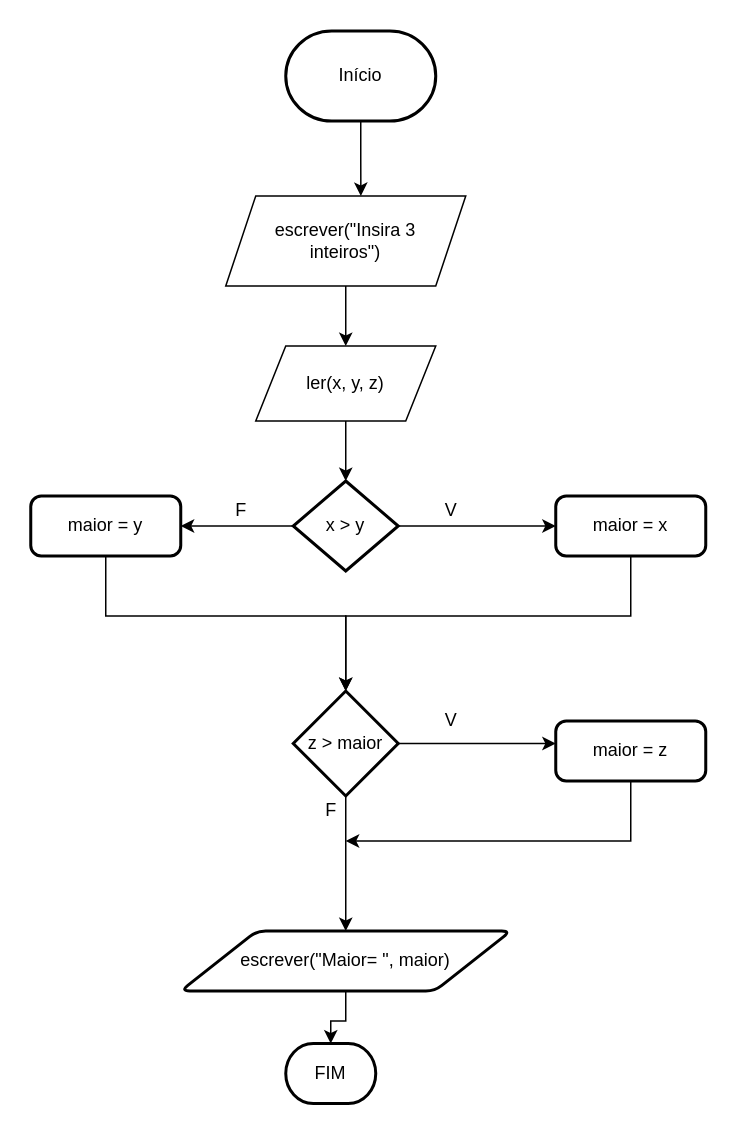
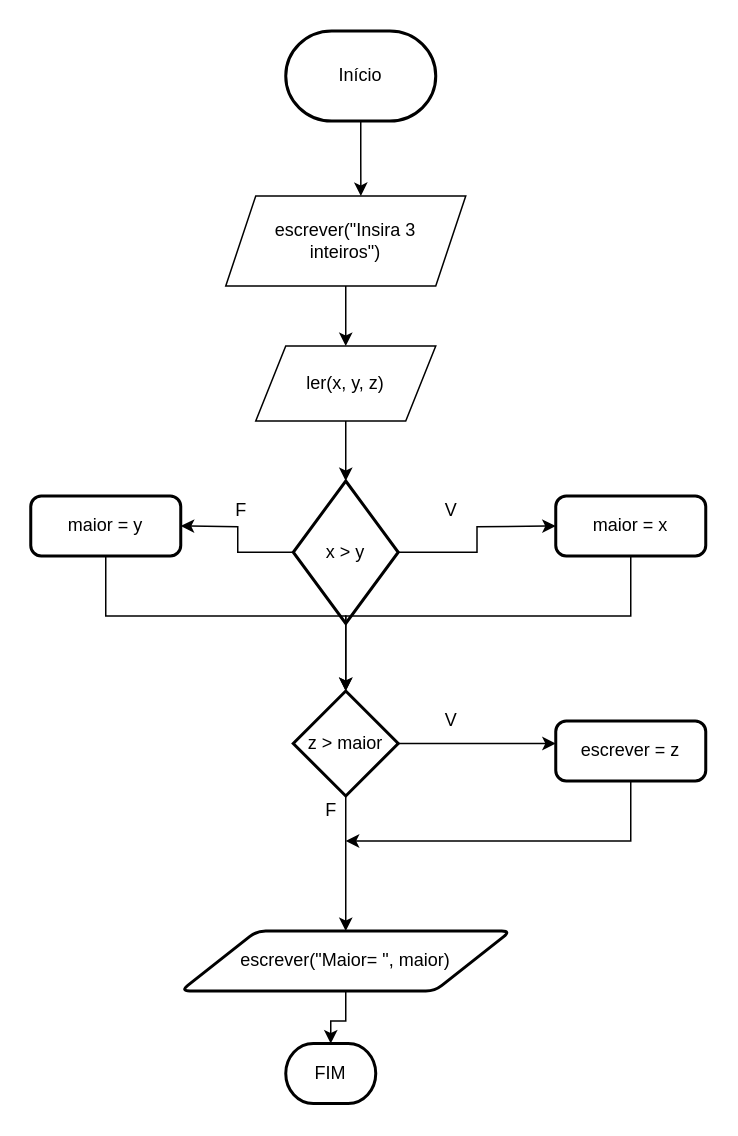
(346, 526) -> (346, 552)
(631, 751) -> (631, 751)
